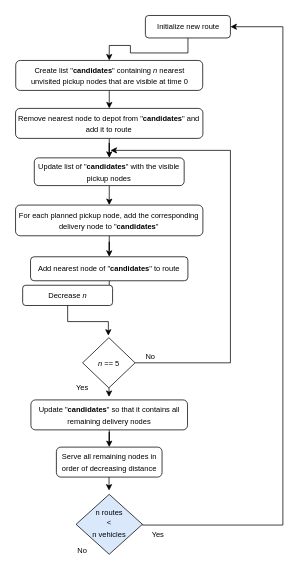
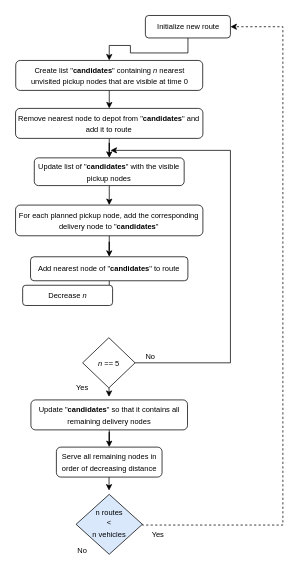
(84, 322) -> none
(283, 323) -> (283, 323)
